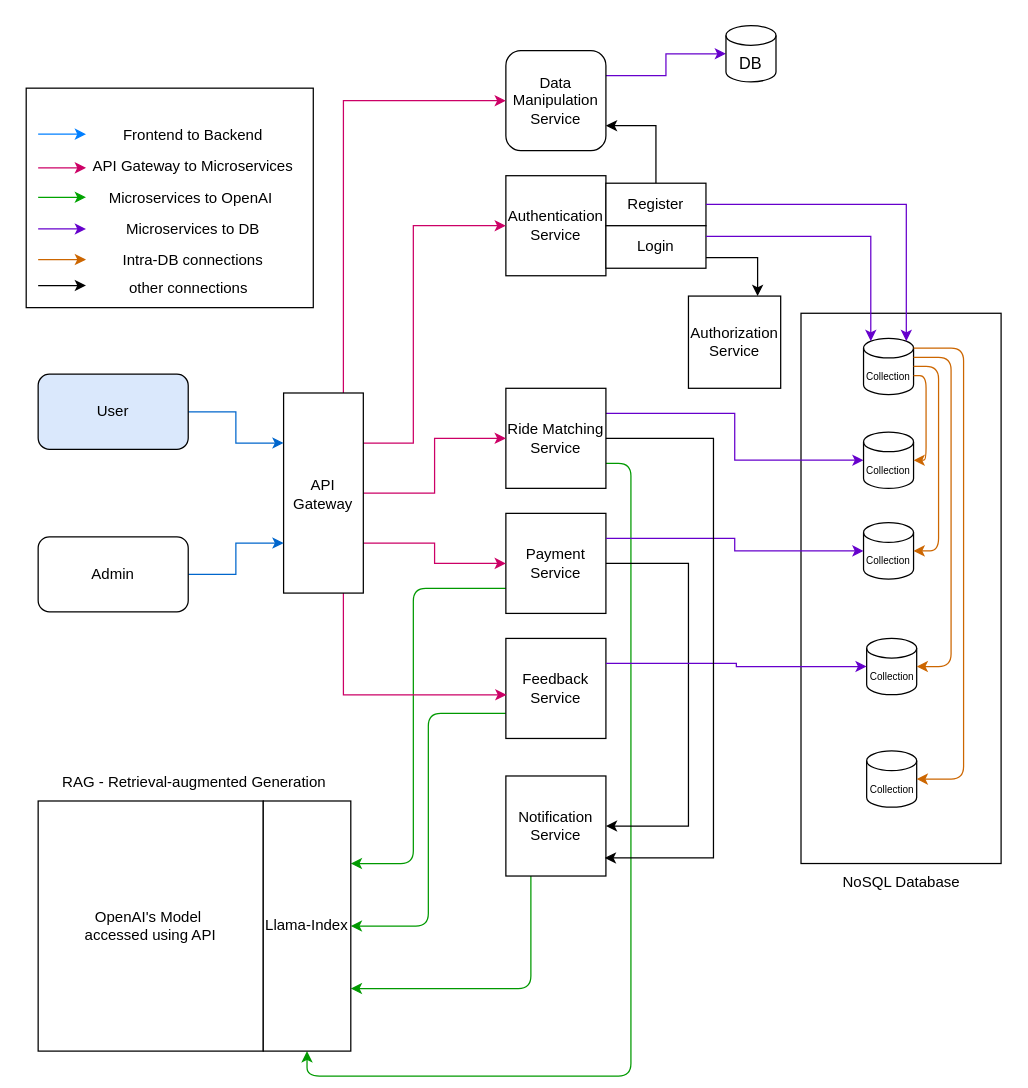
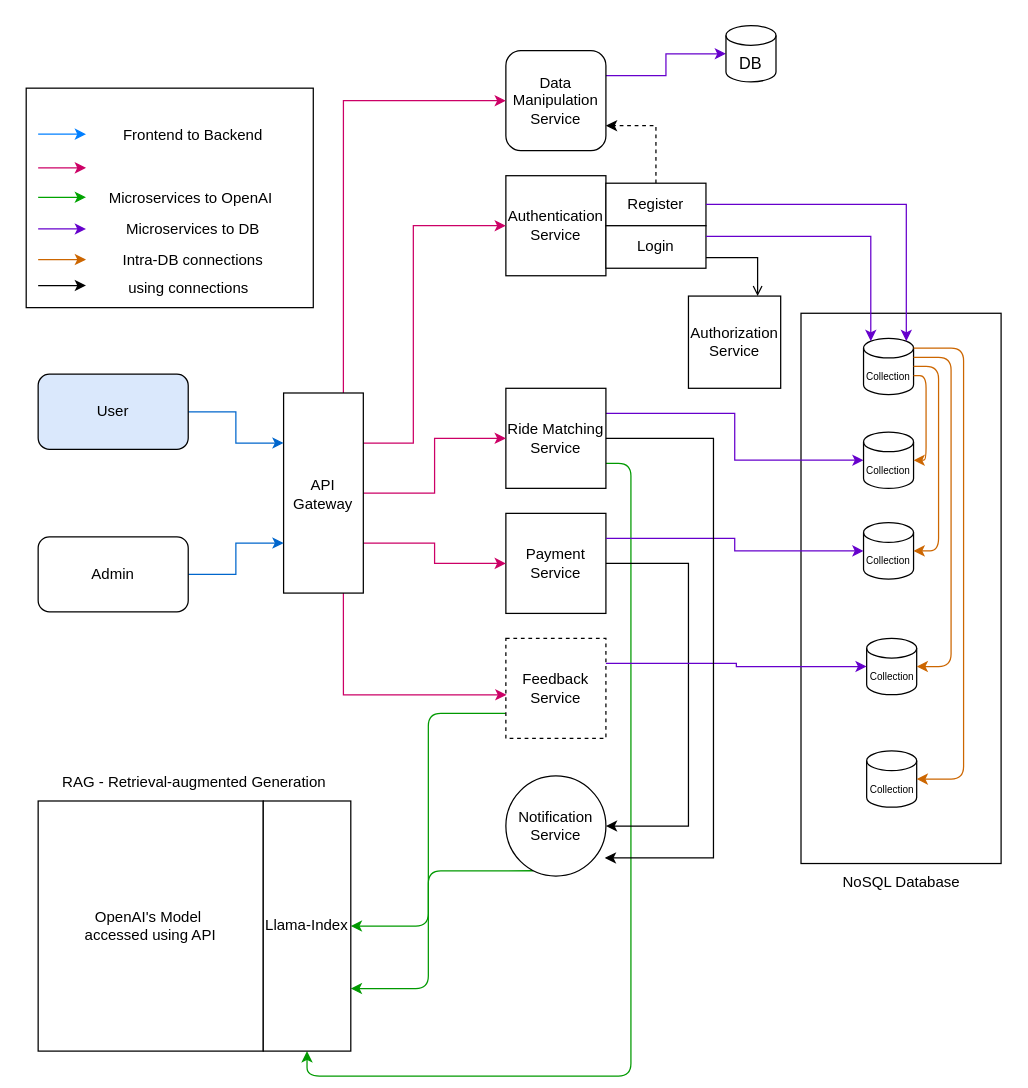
(656, 132) -> (656, 132)
(194, 166) -> none
(757, 286) -> (757, 288)
(189, 288) -> (189, 288)
(556, 688) -> (556, 688)
(413, 707) -> none
(556, 826) -> (556, 826)
